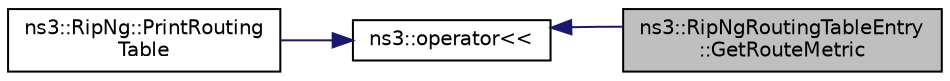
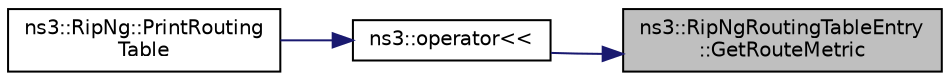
(597, 27) -> (577, 54)
